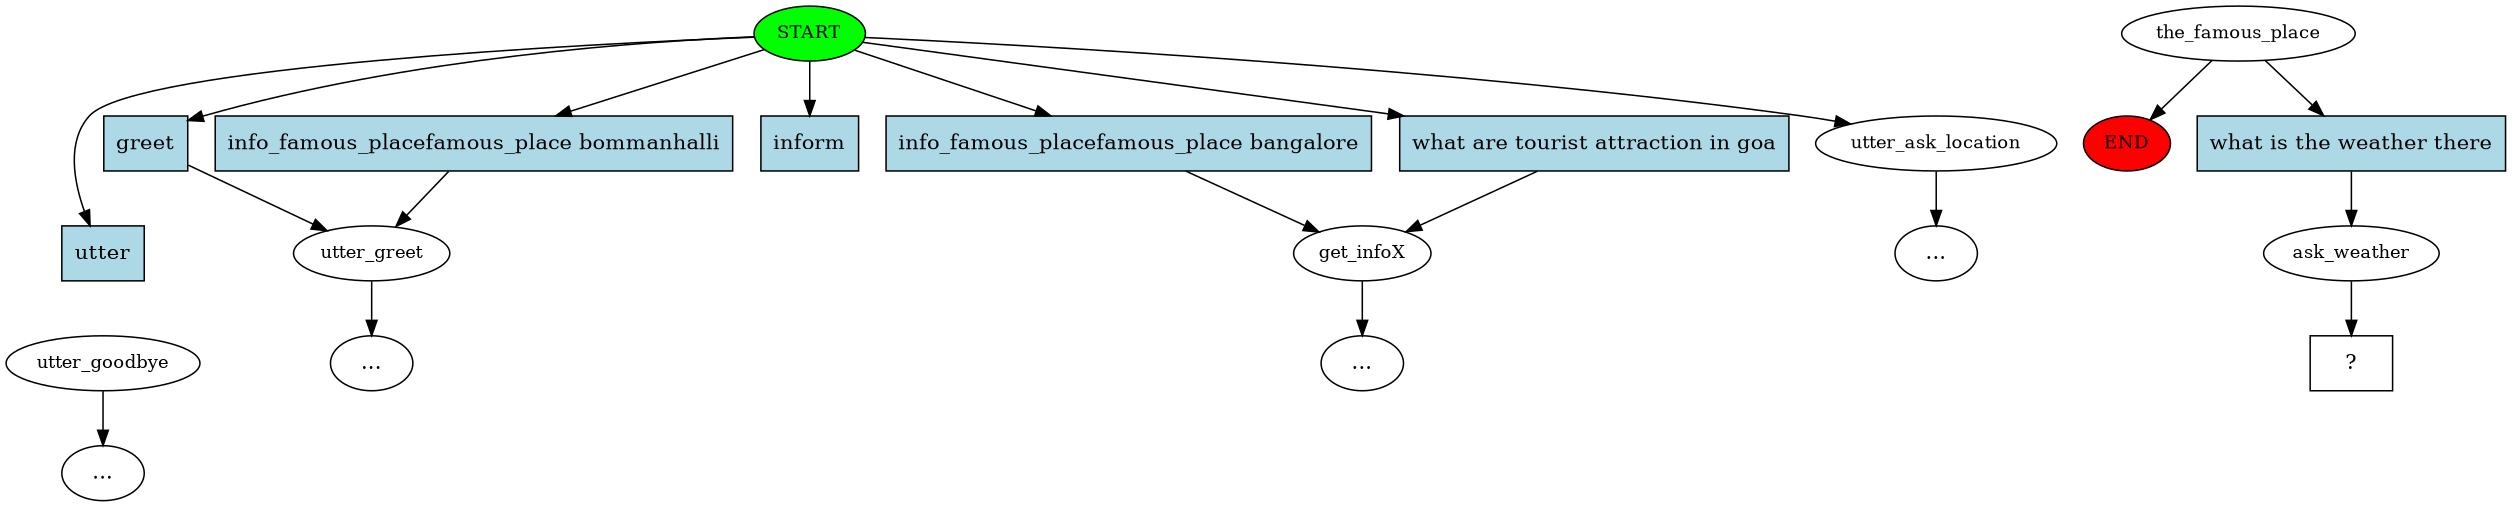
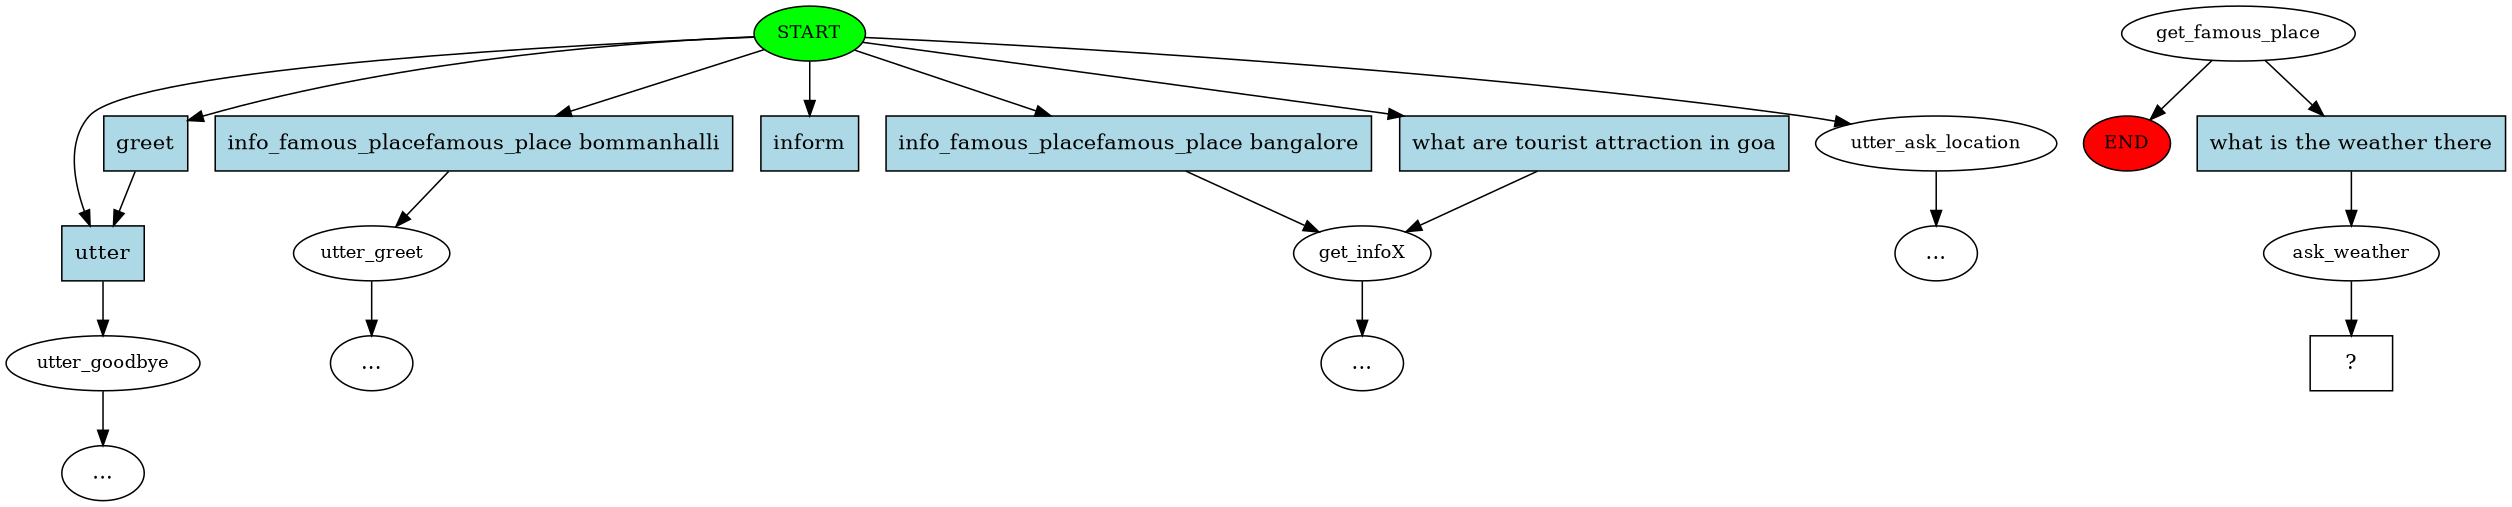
(2238, 34) -> (2238, 34)
(251, 195) -> (127, 191)
none -> (103, 301)
